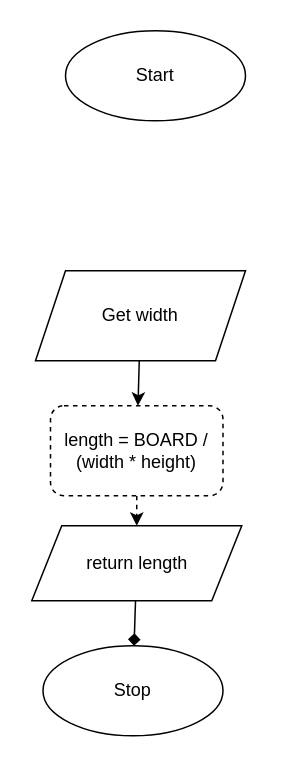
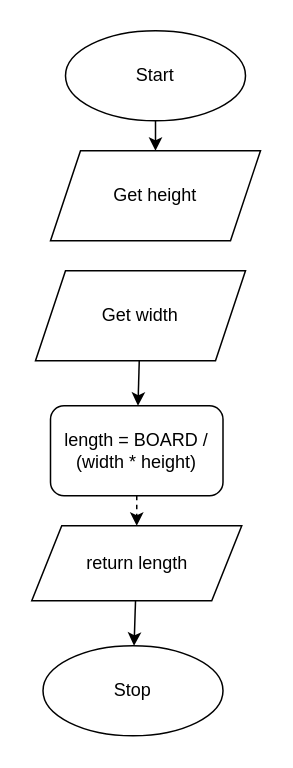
none -> (155, 131)
none -> (155, 196)
(137, 451) -> (137, 451)
(134, 633) -> (134, 634)
